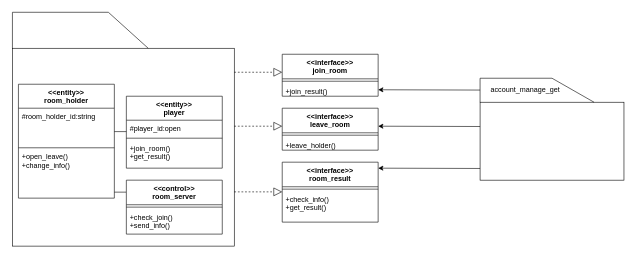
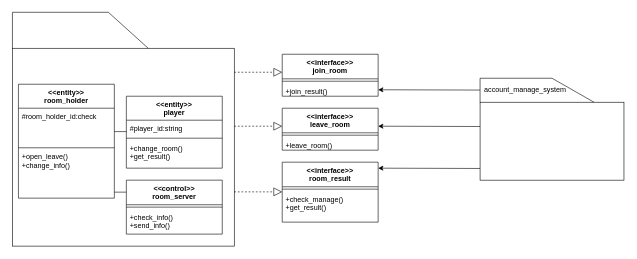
(526, 90) -> (526, 90)
(62, 116) -> (61, 116)
(157, 128) -> (160, 128)
(314, 146) -> (311, 146)
(153, 149) -> (158, 149)
(311, 200) -> (316, 200)
(155, 218) -> (155, 218)
